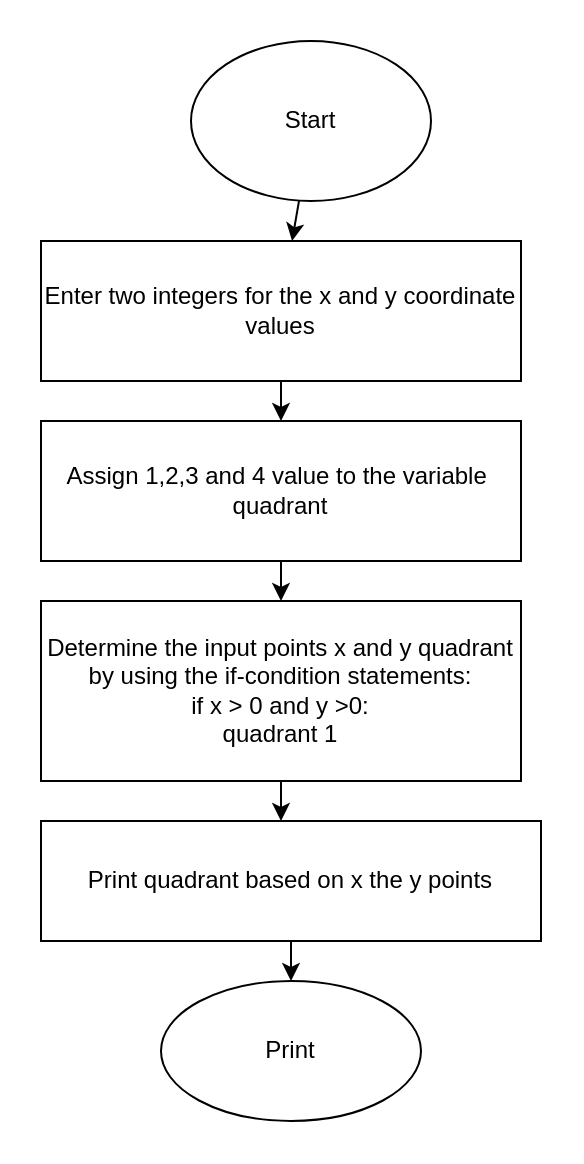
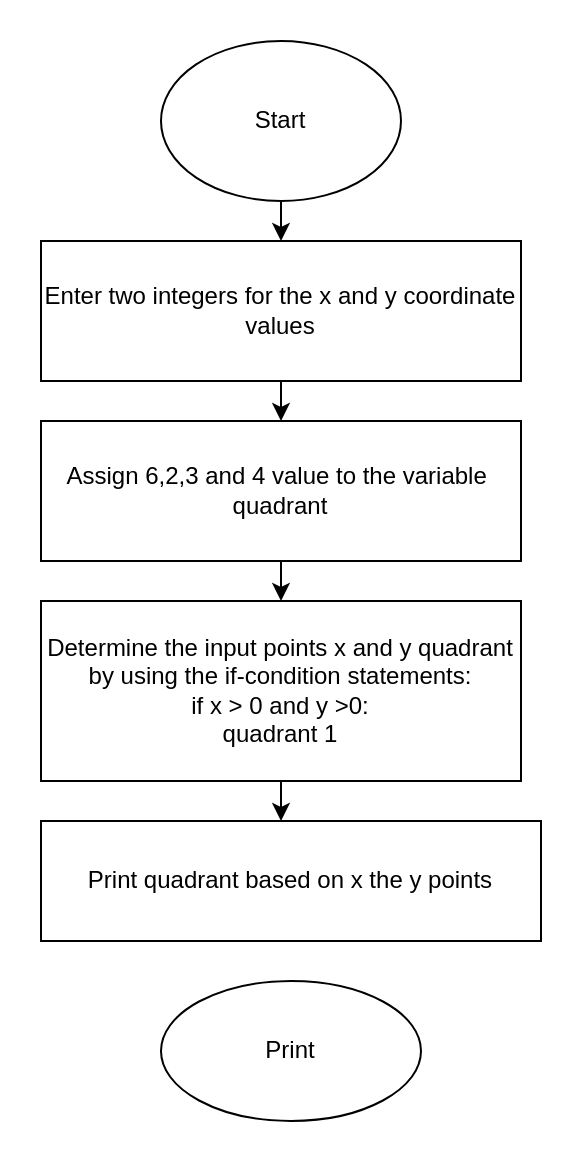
(311, 121) -> (281, 121)
(281, 491) -> (281, 491)
(291, 954) -> none
